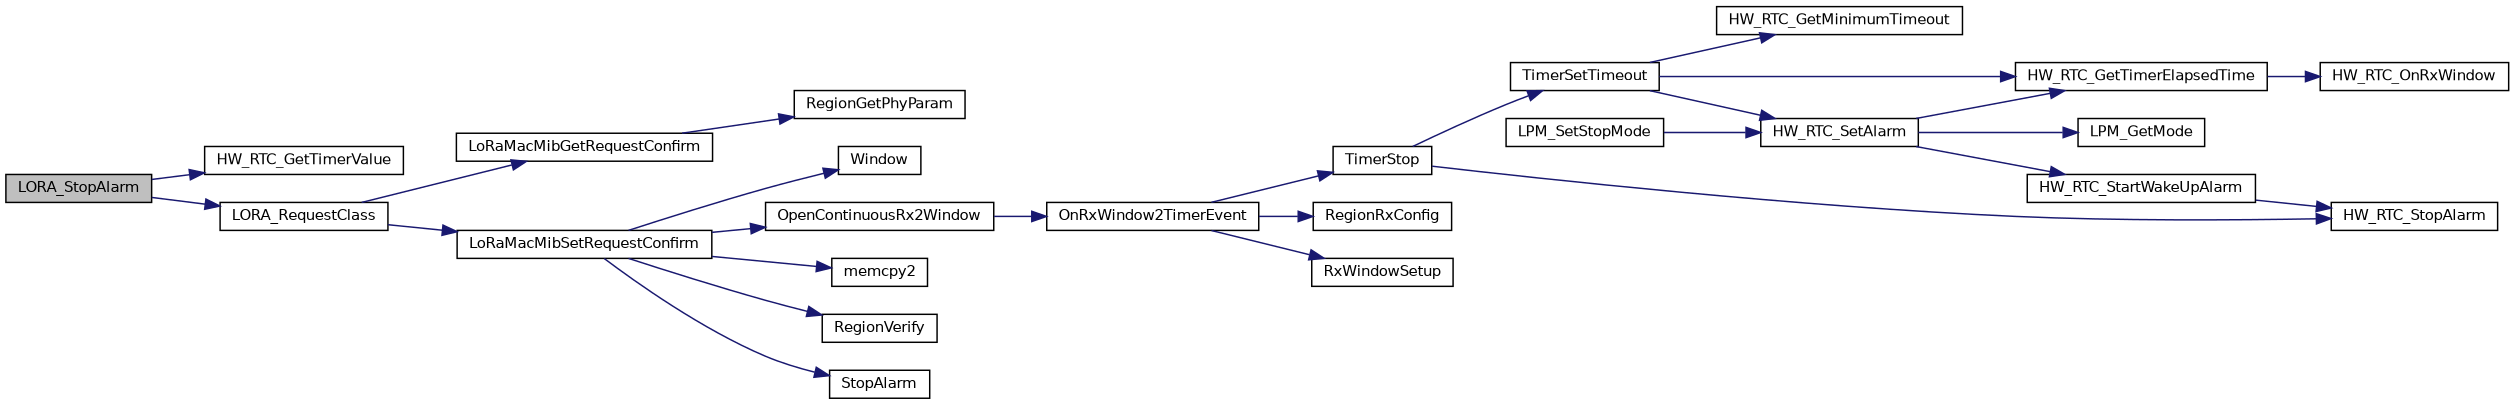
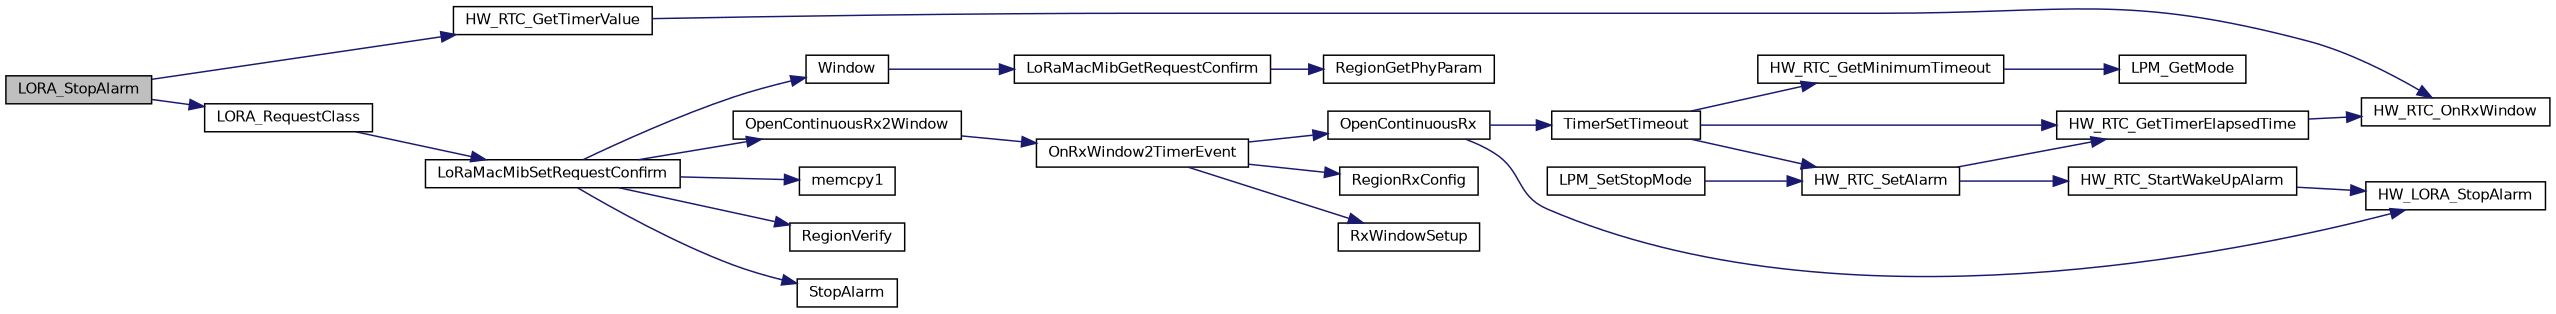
none -> (1543, 13)
(1991, 132) -> (2054, 69)
(1382, 160) -> (1409, 125)
(437, 184) -> (944, 69)
(2414, 216) -> (2456, 196)
(880, 272) -> (847, 181)
